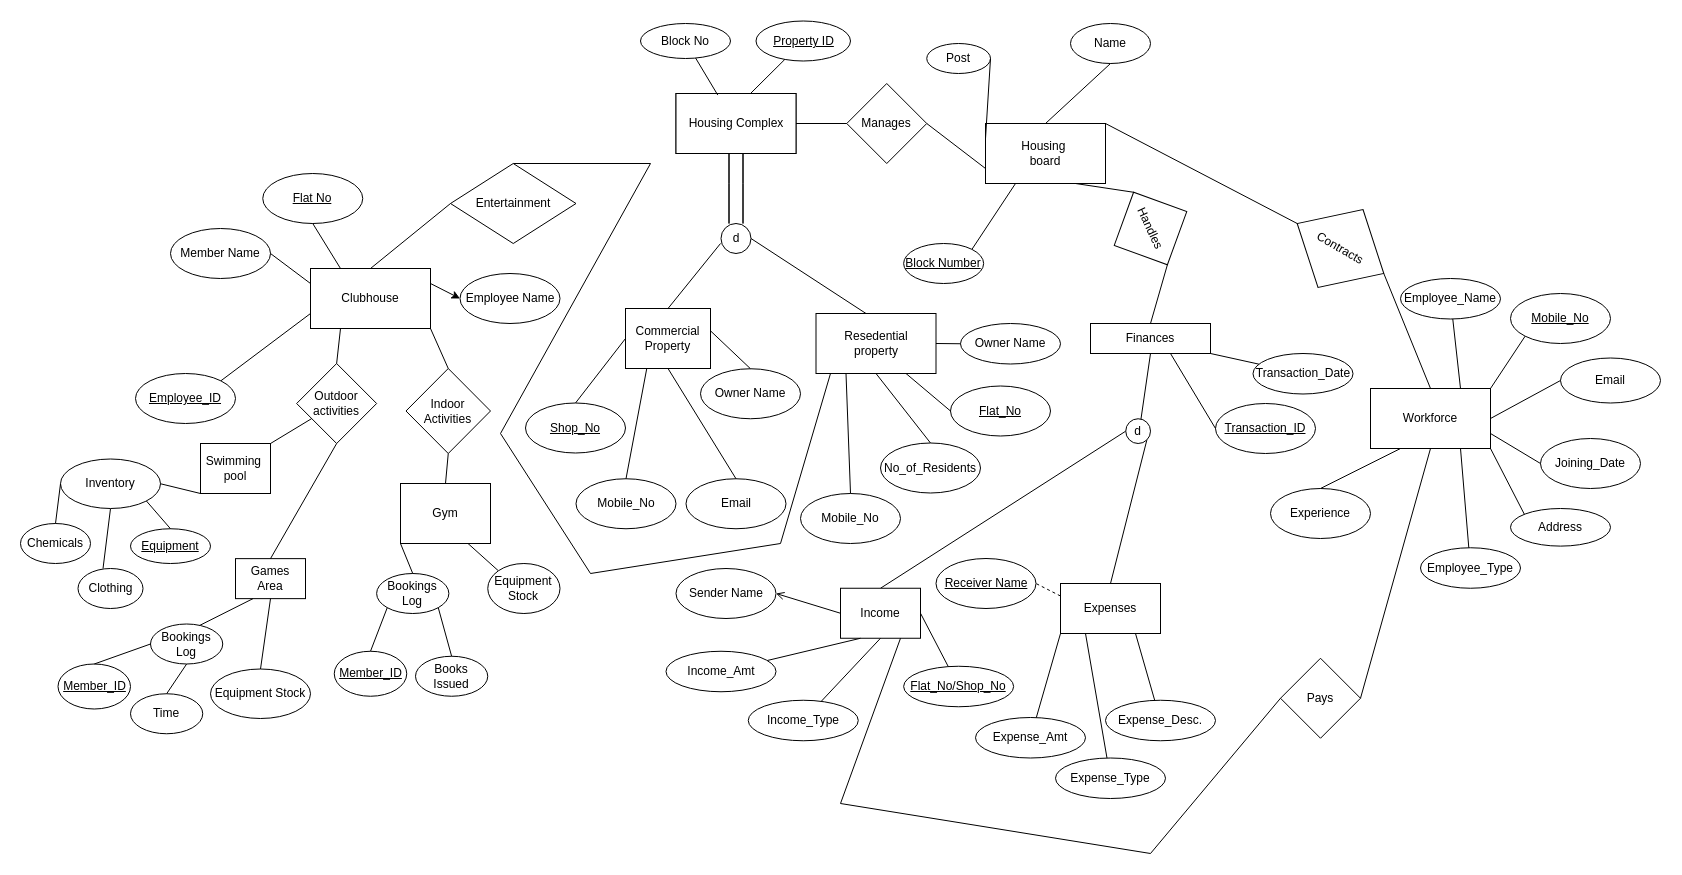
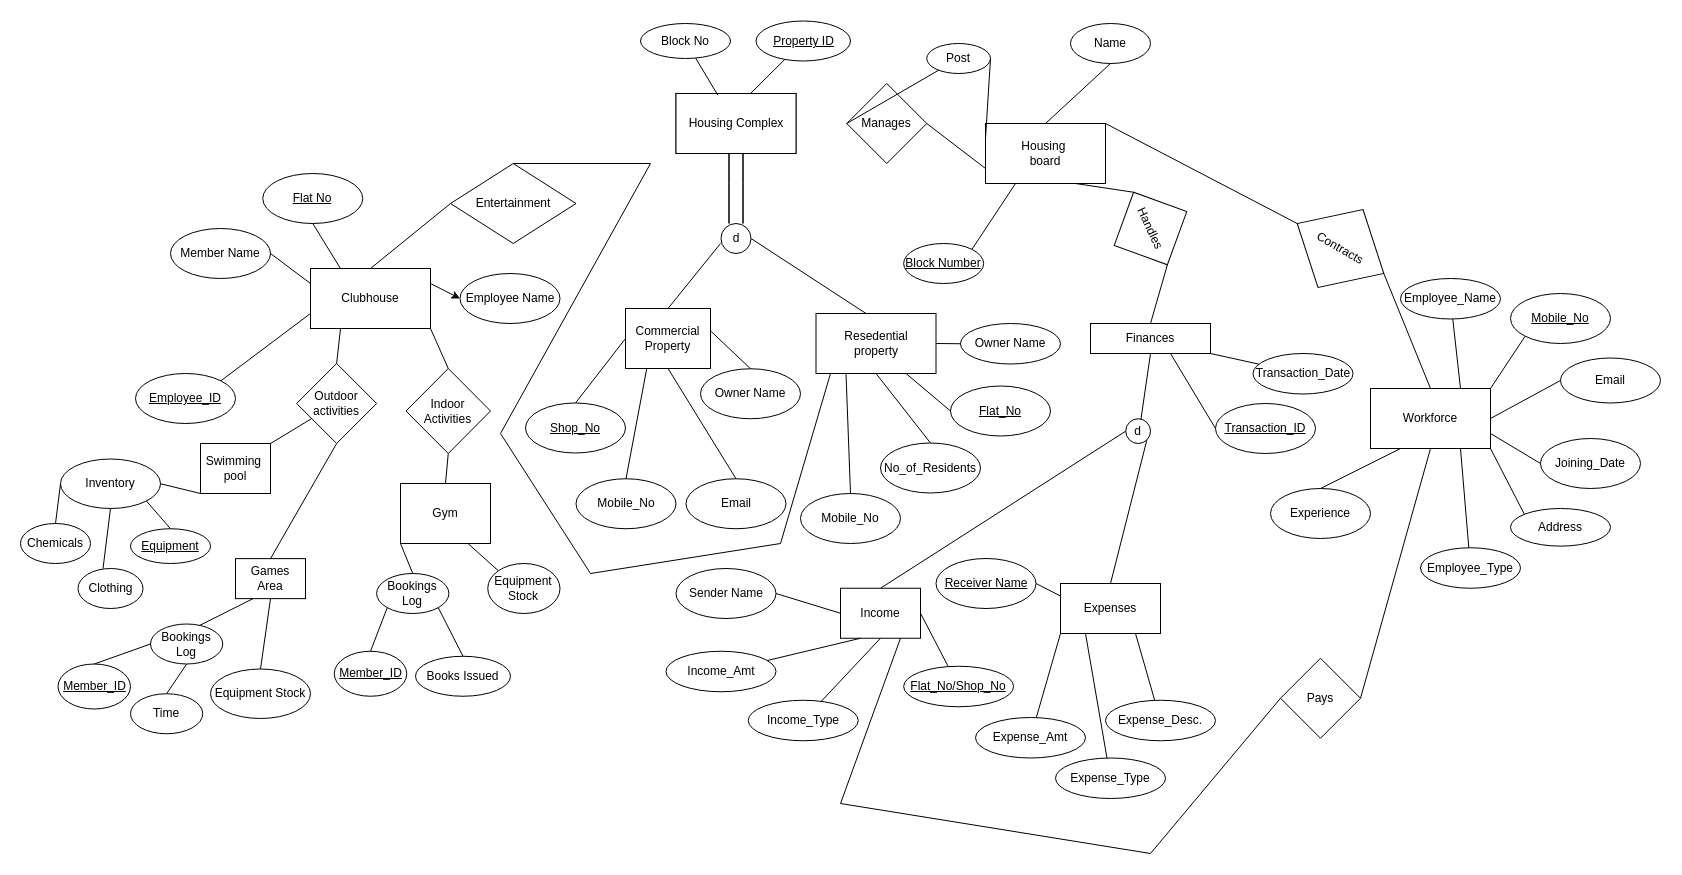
(821, 124) -> (893, 97)
(1048, 590) -> (1048, 590)
(781, 595) -> (780, 595)
(452, 676) -> (463, 676)
